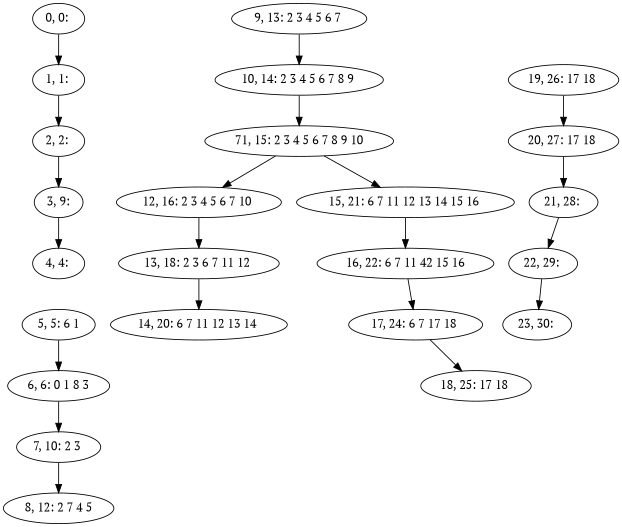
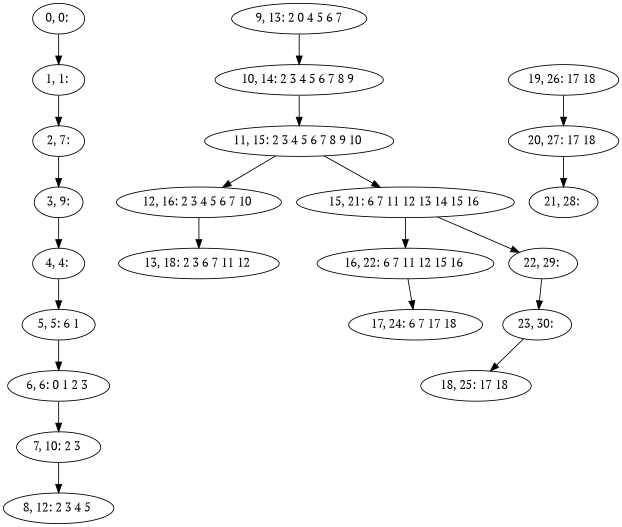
(299, 19) -> (299, 19)
(59, 141) -> (59, 141)
(299, 141) -> (299, 141)
(555, 229) -> (474, 233)
(405, 264) -> (405, 264)
none -> (59, 290)
(199, 325) -> none
(443, 352) -> (510, 352)
(59, 386) -> (59, 386)
(59, 508) -> (59, 508)
